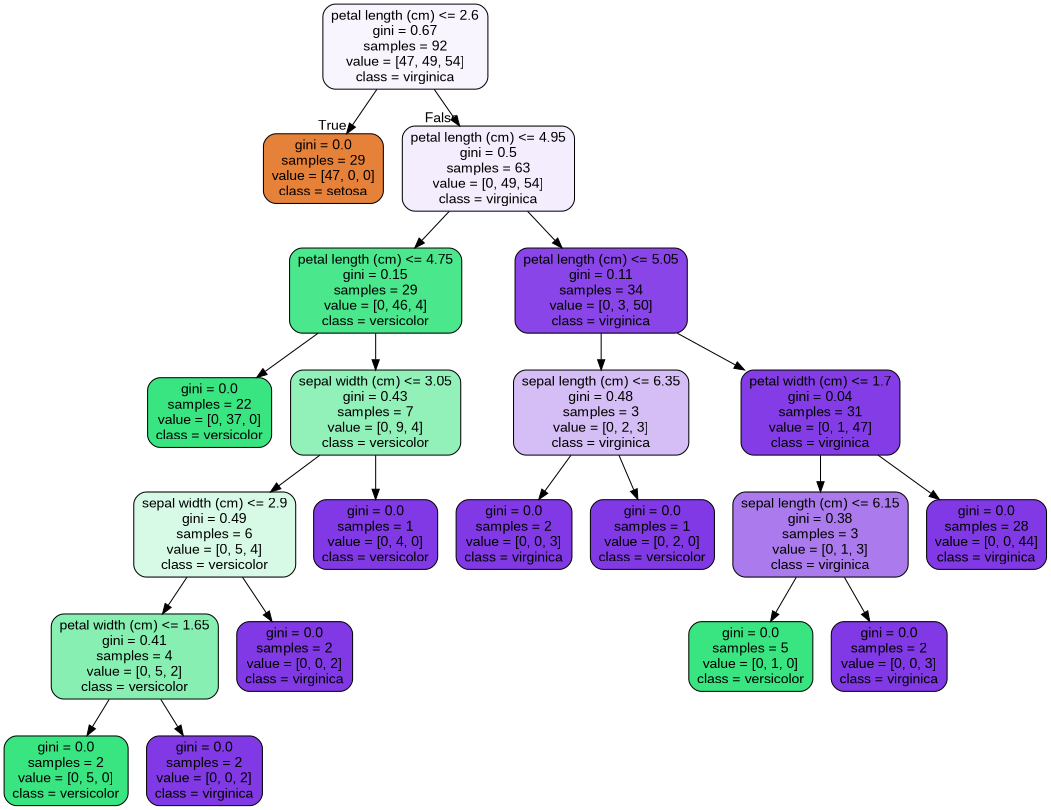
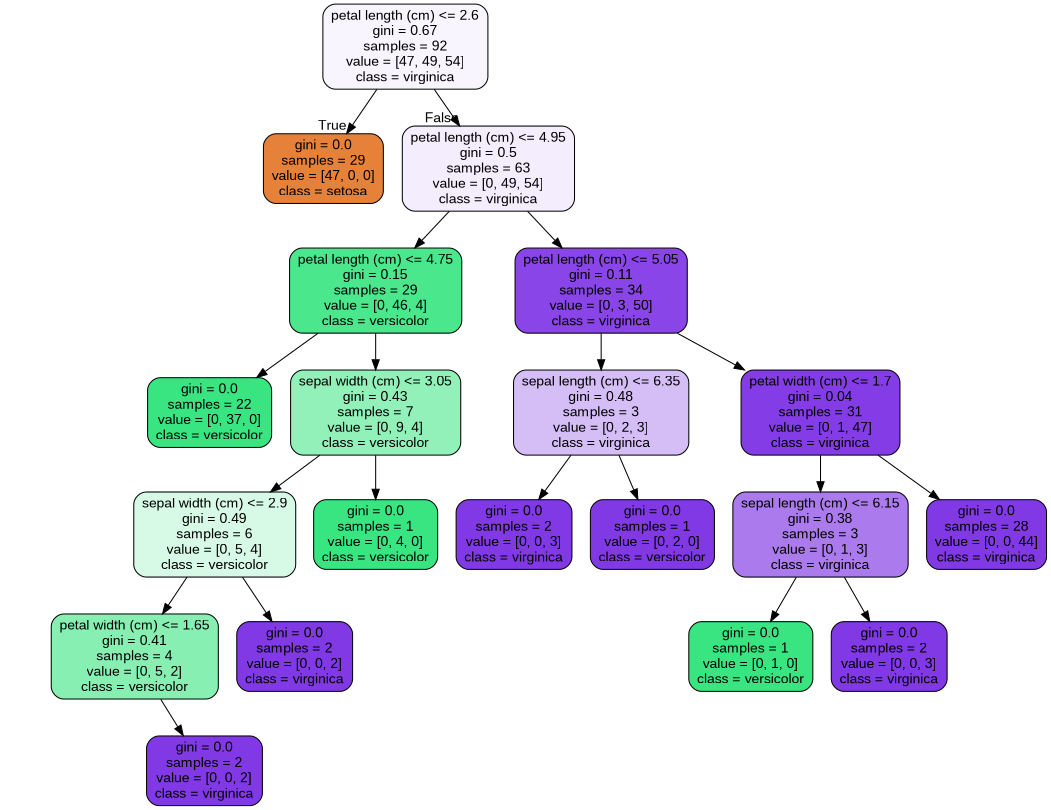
(376, 535) -> (376, 535)
(751, 657) -> (751, 657)
(66, 771) -> none
